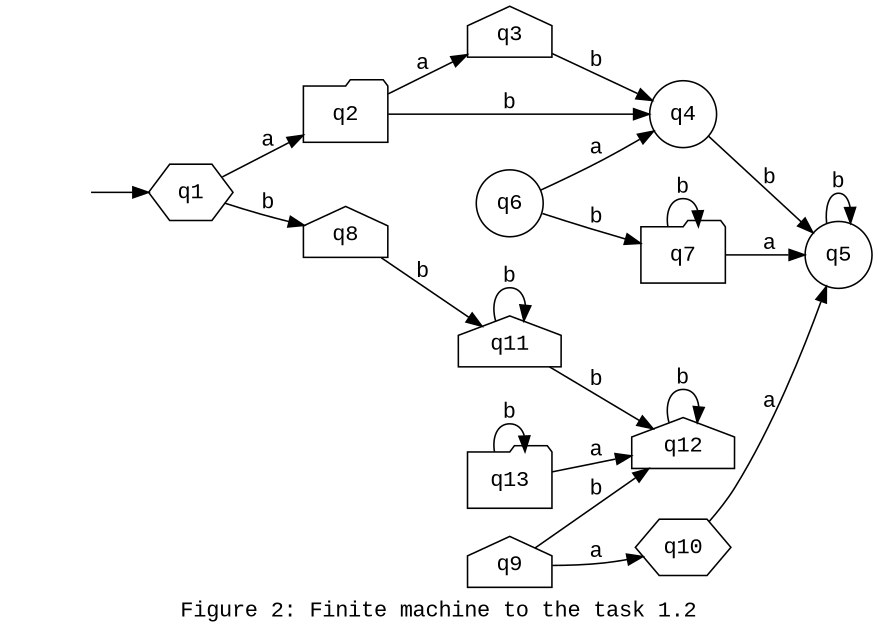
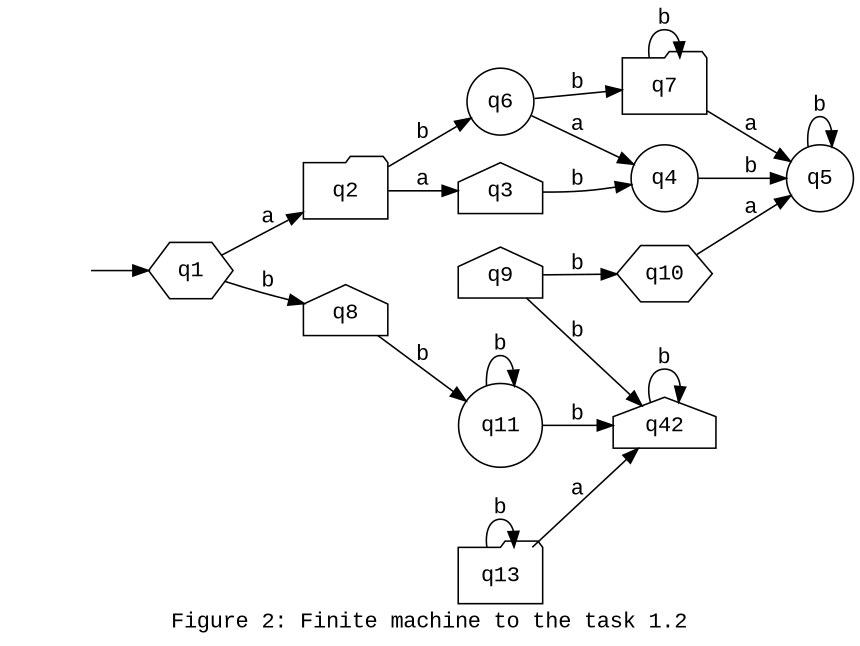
(511, 114) -> (423, 147)
(510, 344) -> (500, 425)
(683, 446) -> (665, 425)
(596, 551) -> (578, 264)
